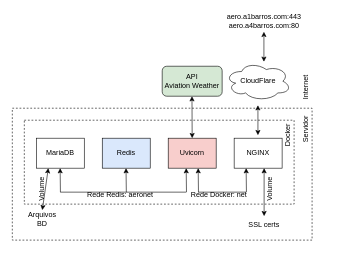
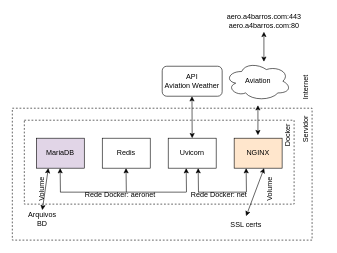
(264, 21) -> (264, 21)
(192, 81) -> (192, 81)
(258, 81) -> (258, 81)
(60, 153) -> (60, 153)
(126, 153) -> (126, 153)
(192, 153) -> (192, 153)
(258, 153) -> (258, 153)
(120, 195) -> (120, 195)
(264, 225) -> (246, 225)
